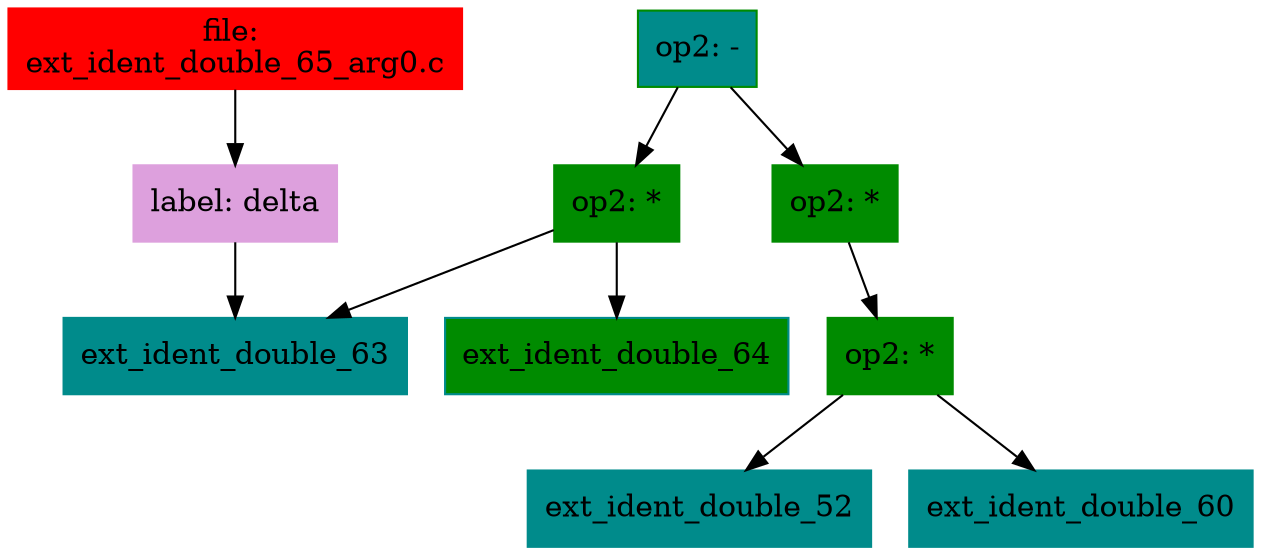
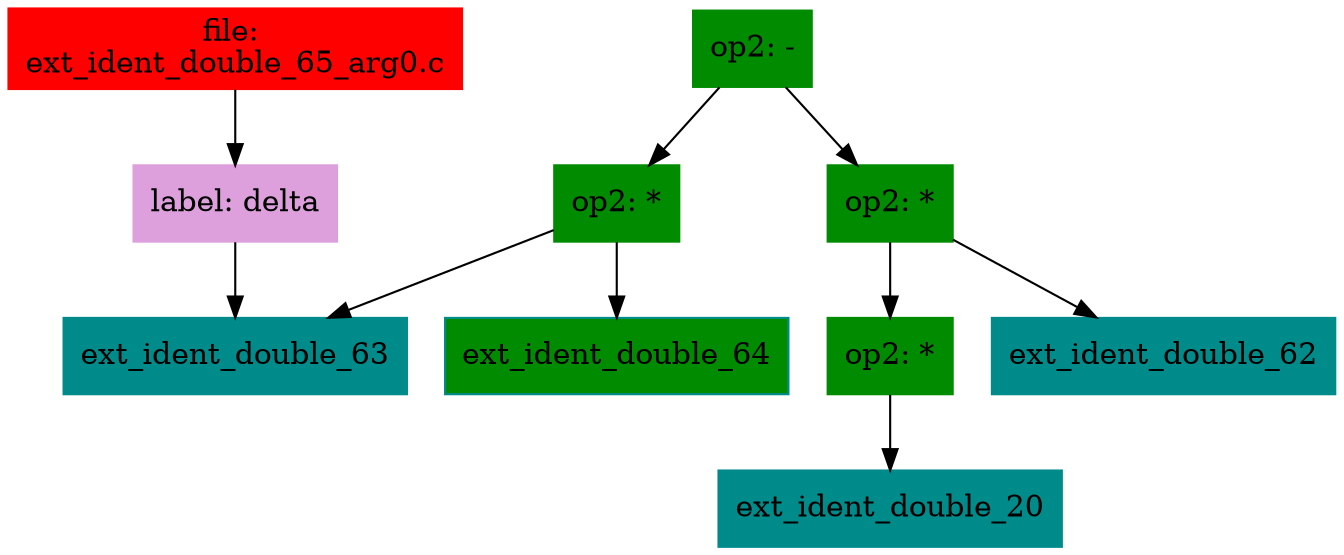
(697, 49) -> (752, 49)
none -> (1164, 356)
(699, 509) -> none
(1081, 509) -> (890, 509)
